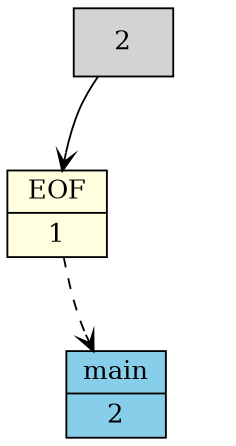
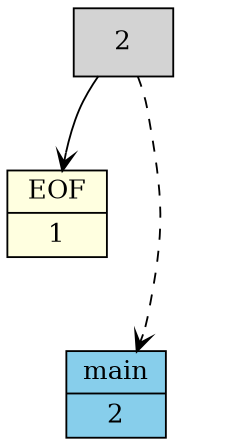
(73, 296) -> (160, 205)
